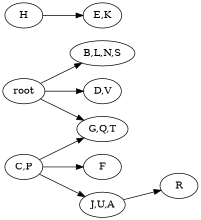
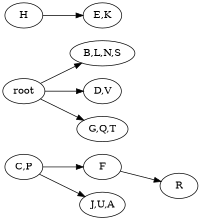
(58, 150) -> none
(139, 196) -> (137, 176)
